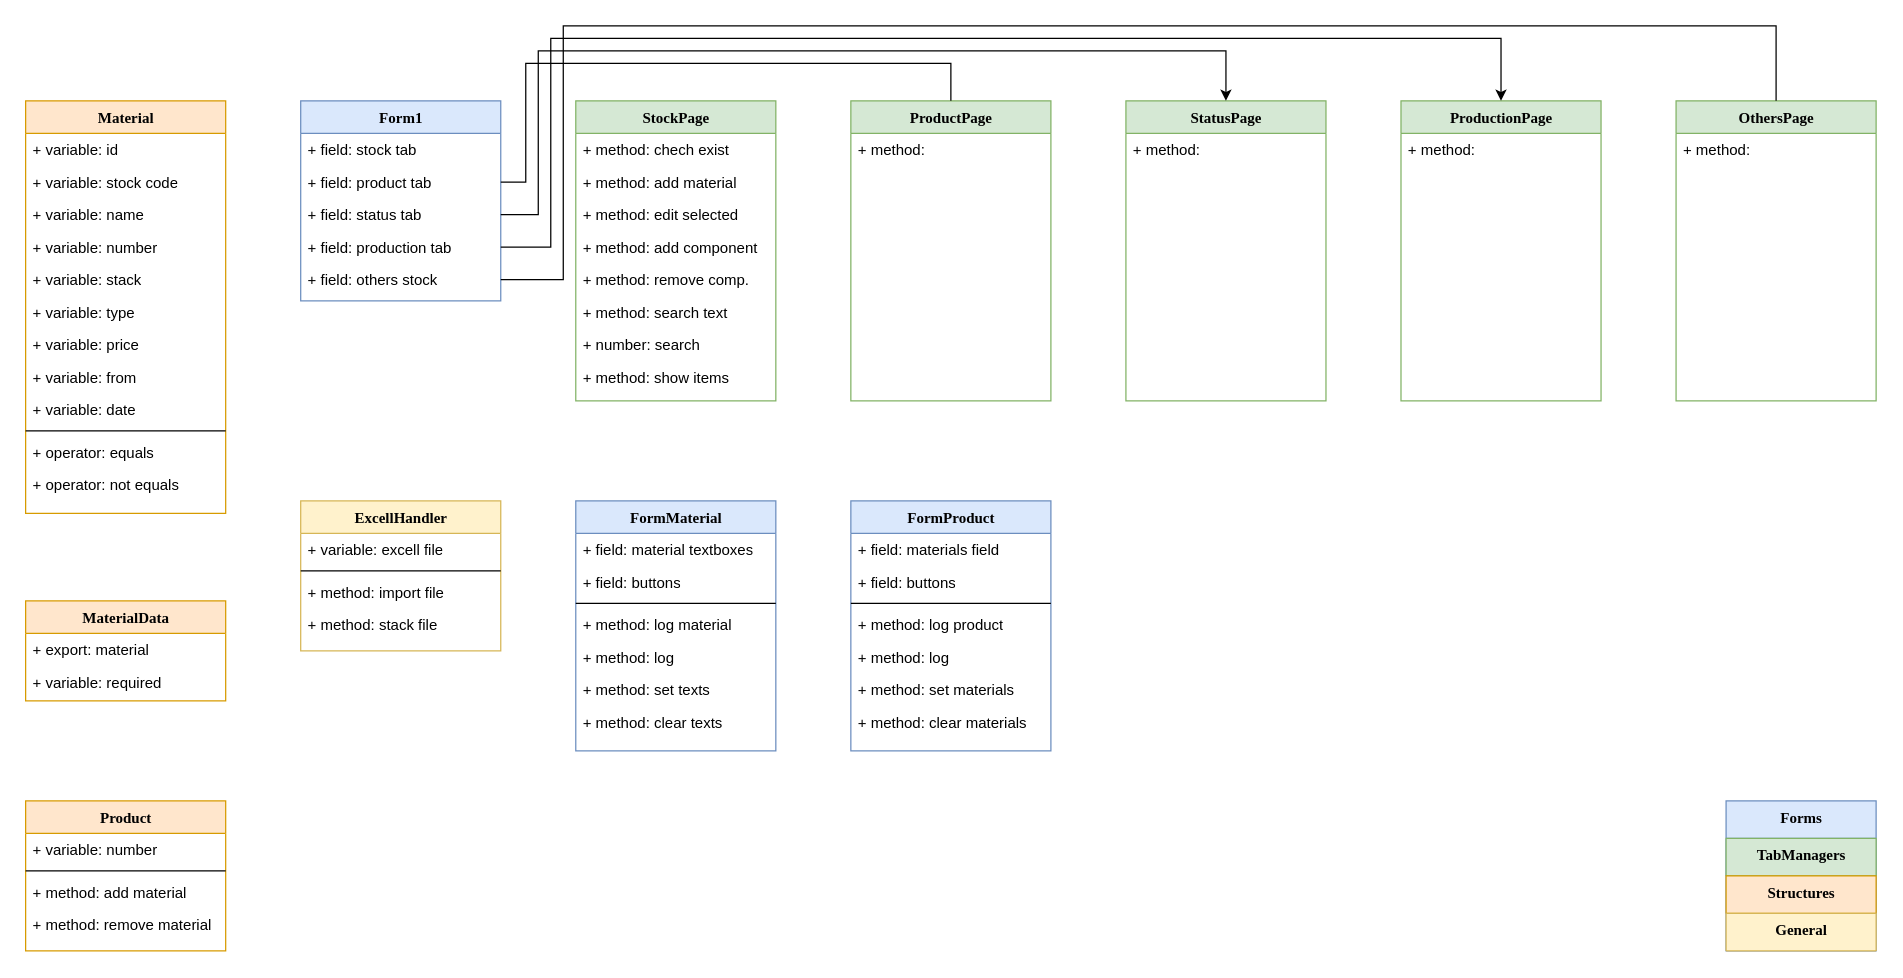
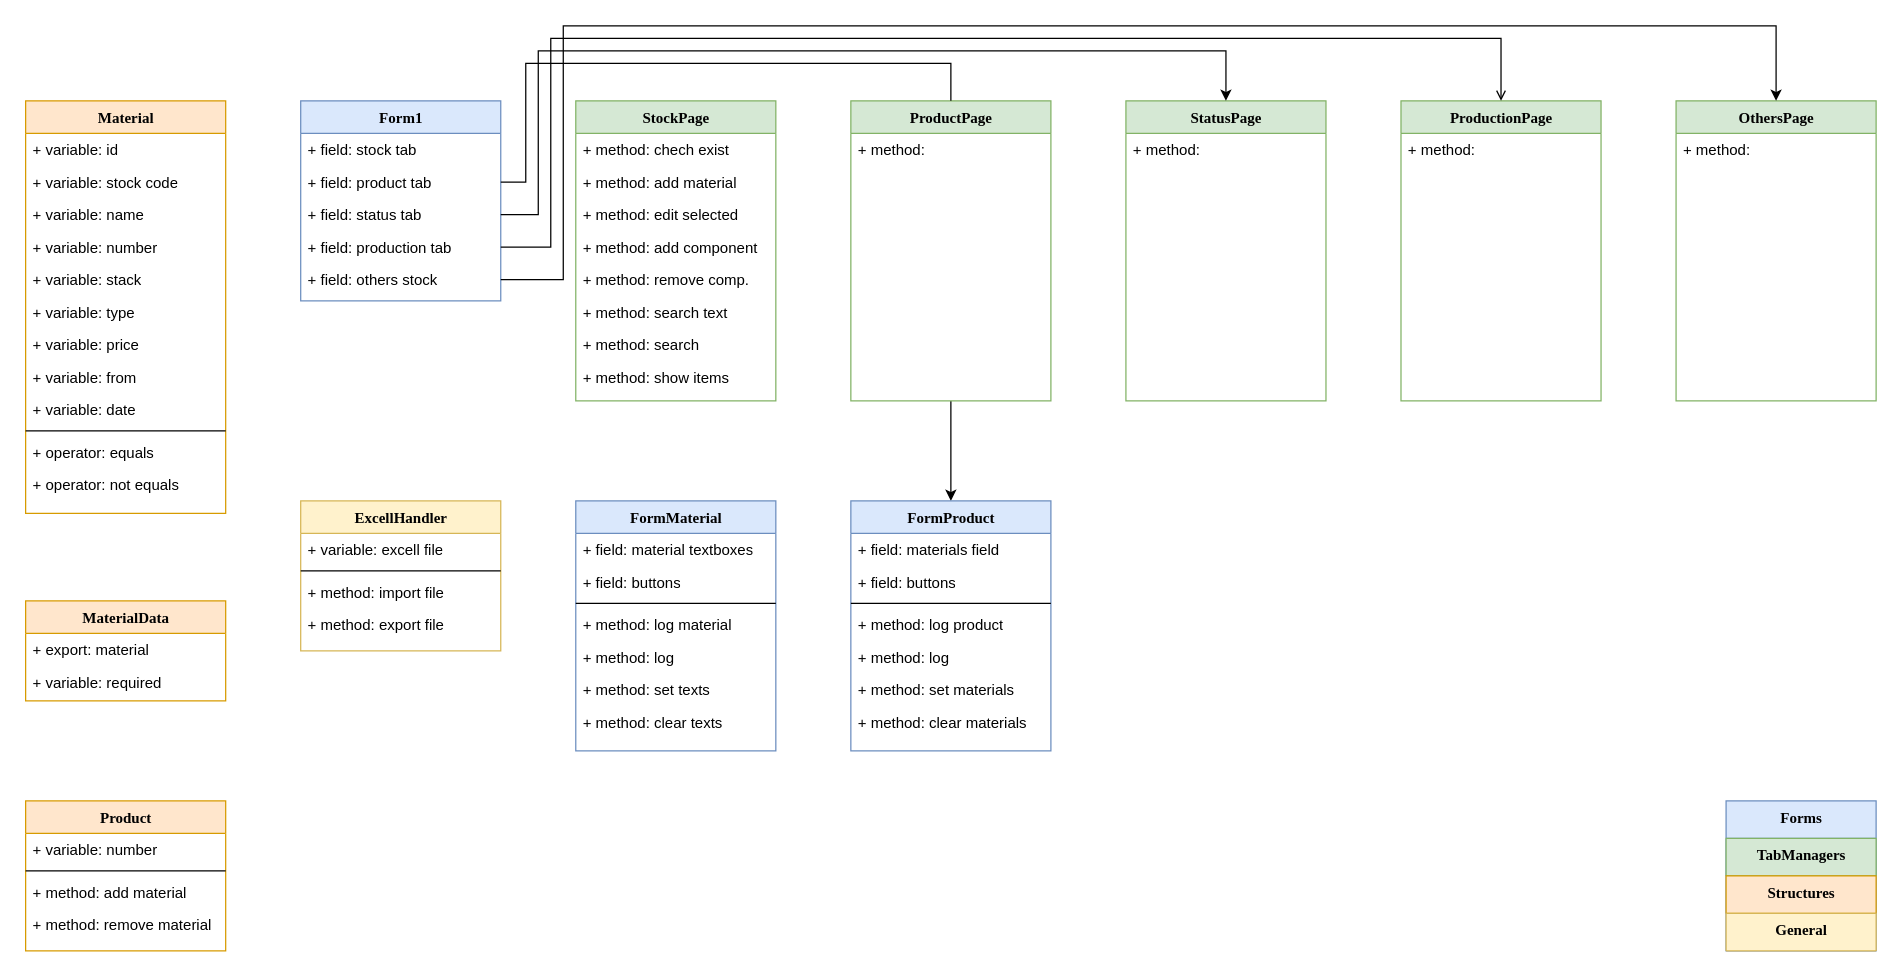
(1501, 91) -> (1501, 92)
(1776, 94) -> (1776, 91)
(644, 346) -> (644, 346)
none -> (951, 447)
(380, 626) -> (385, 626)
